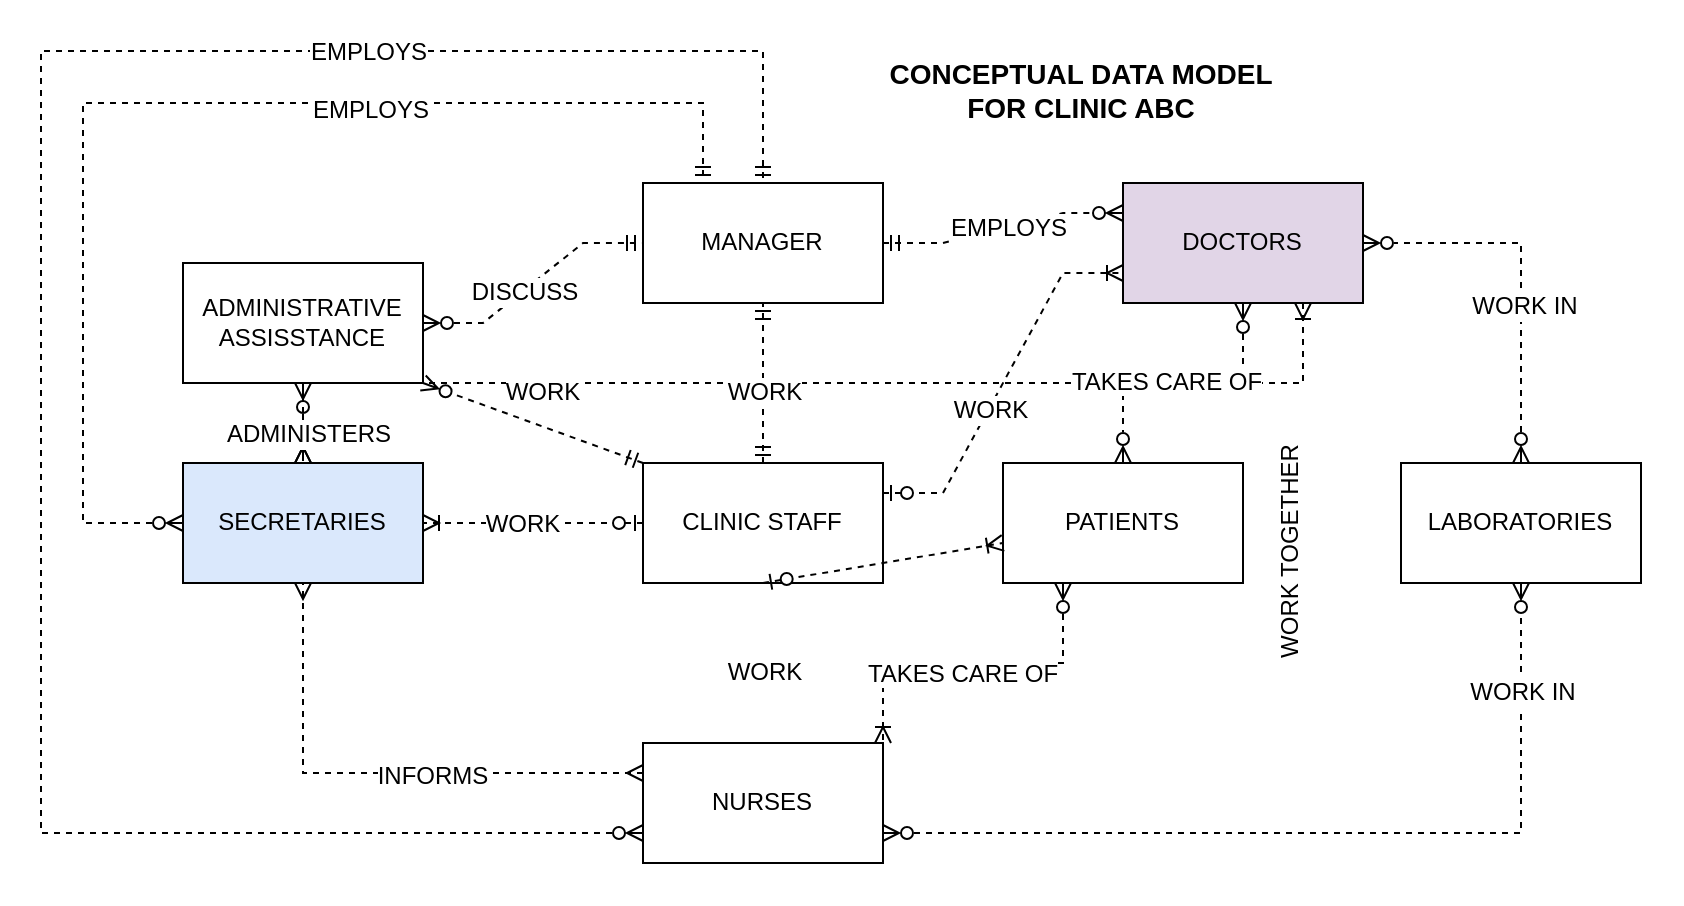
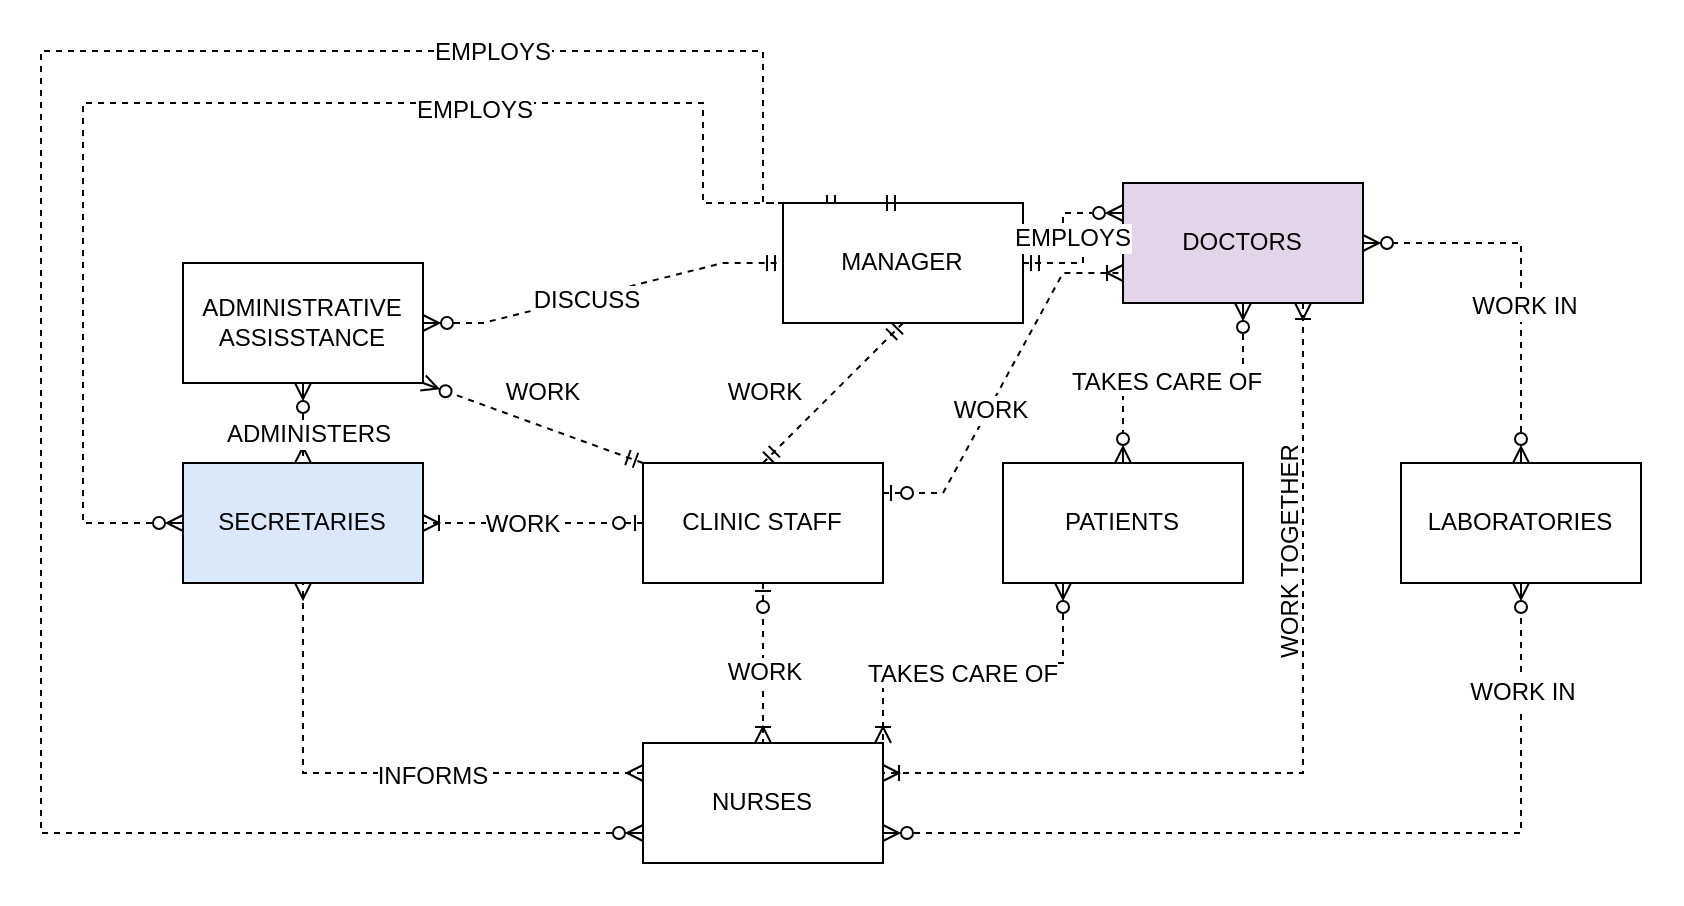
(1081, 91) -> none
(763, 243) -> (903, 263)
(923, 383) -> (1287, 773)
(883, 563) -> (763, 621)
